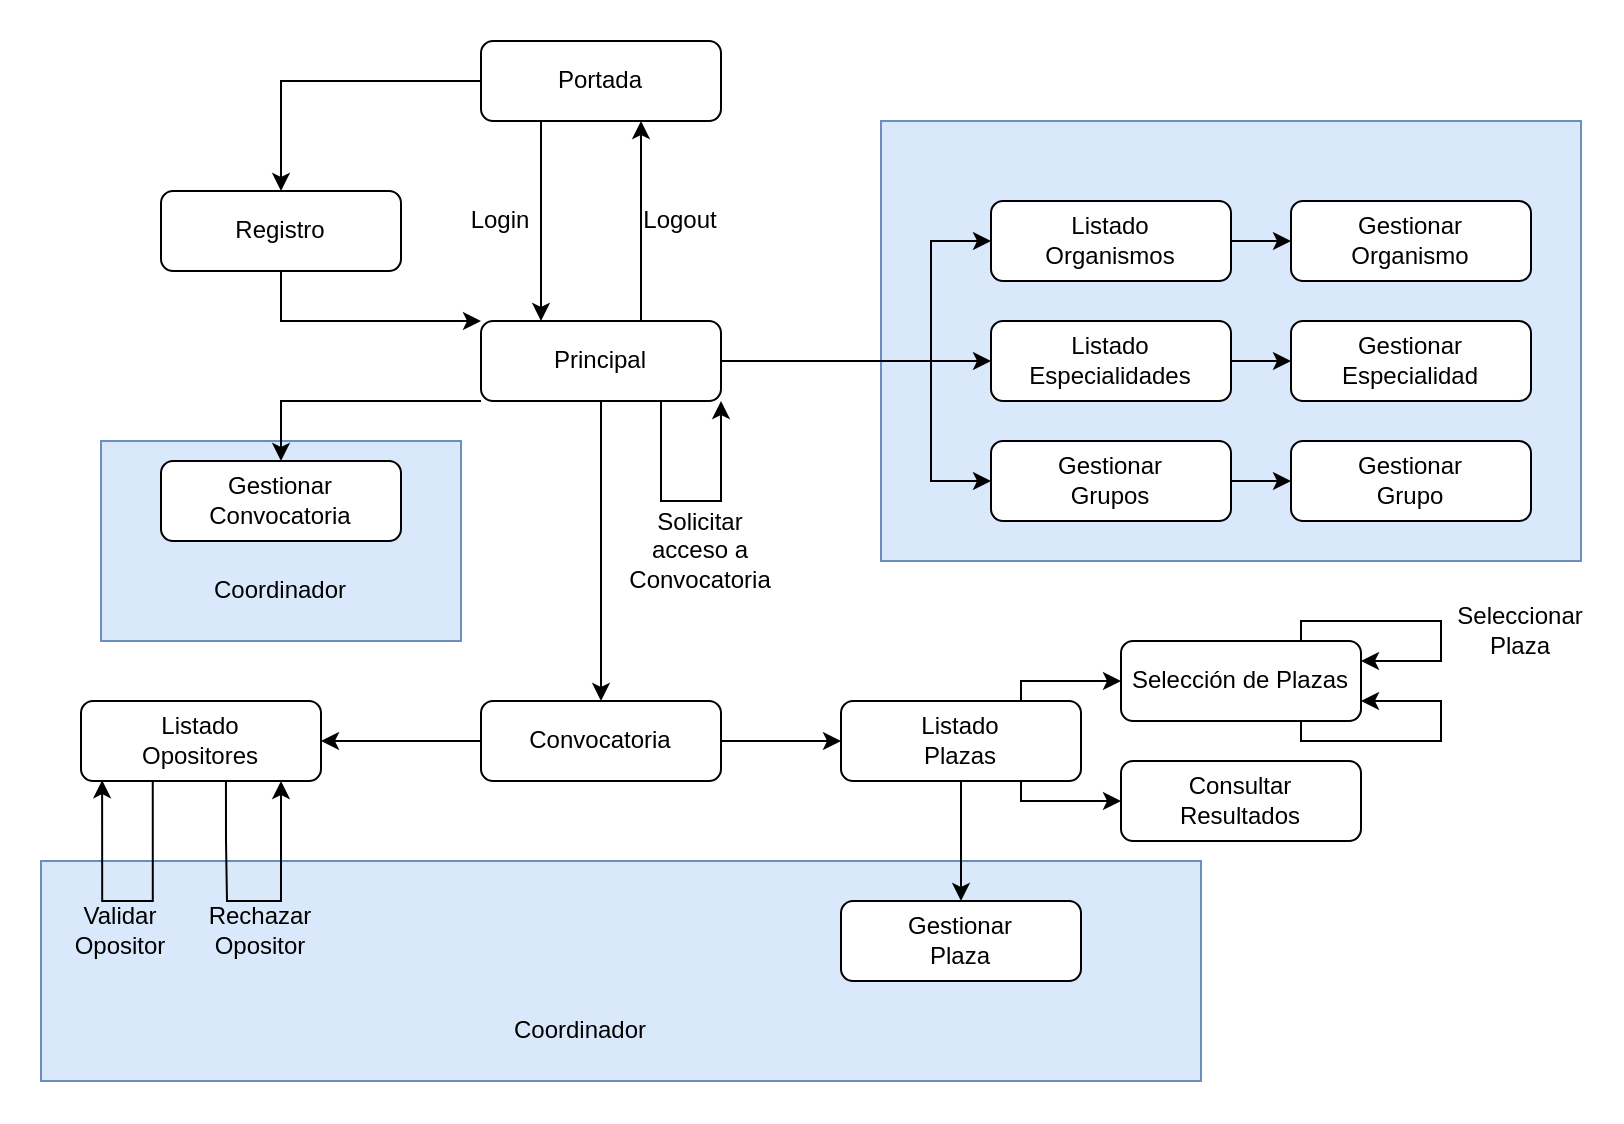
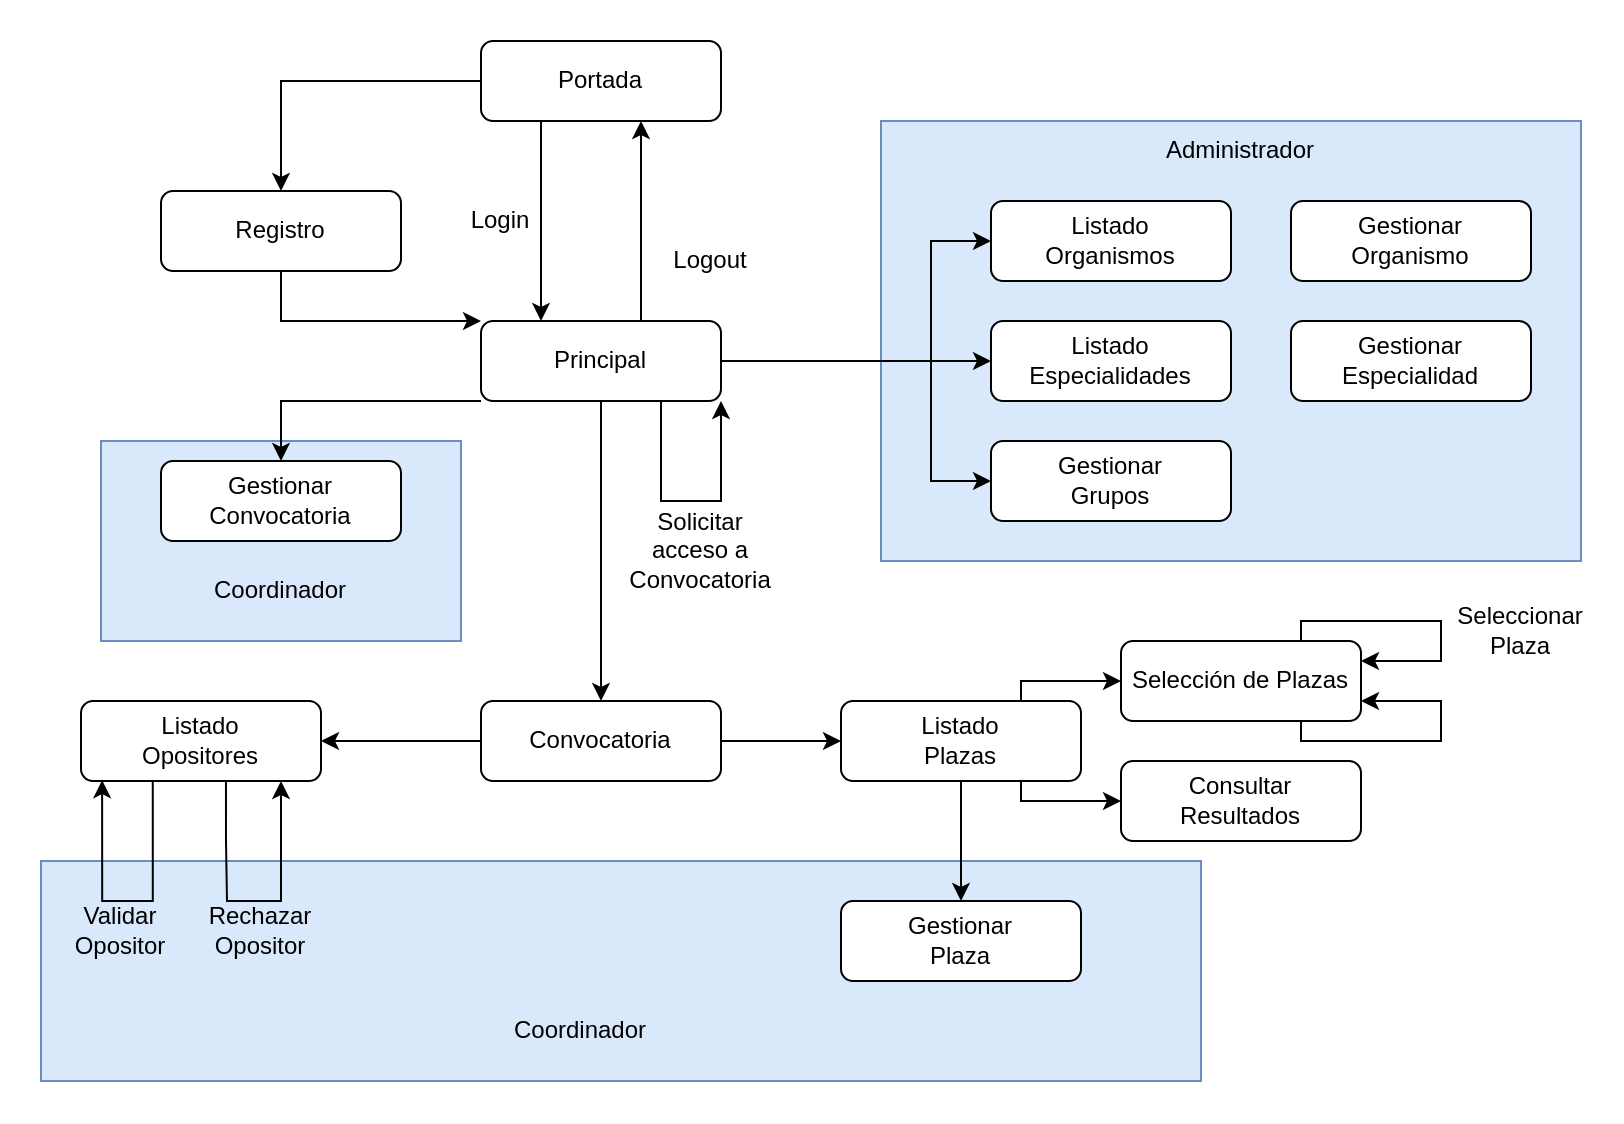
none -> (1241, 151)
(681, 221) -> (711, 261)
(1268, 241) -> none
(1268, 361) -> none
(1268, 481) -> none
(1411, 481) -> none
